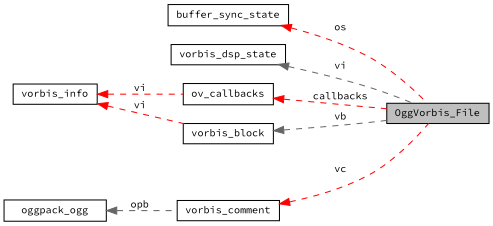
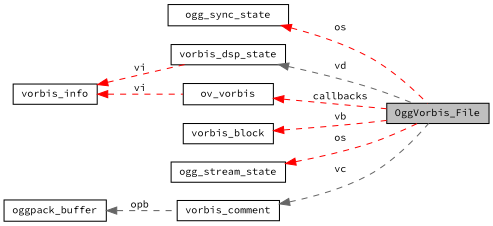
(228, 15) -> (228, 15)
(338, 66) -> (338, 66)
(228, 94) -> (228, 94)
(146, 115) -> (146, 73)
(335, 126) -> (335, 126)
none -> (228, 172)
(367, 176) -> (367, 176)
(55, 211) -> (55, 211)
